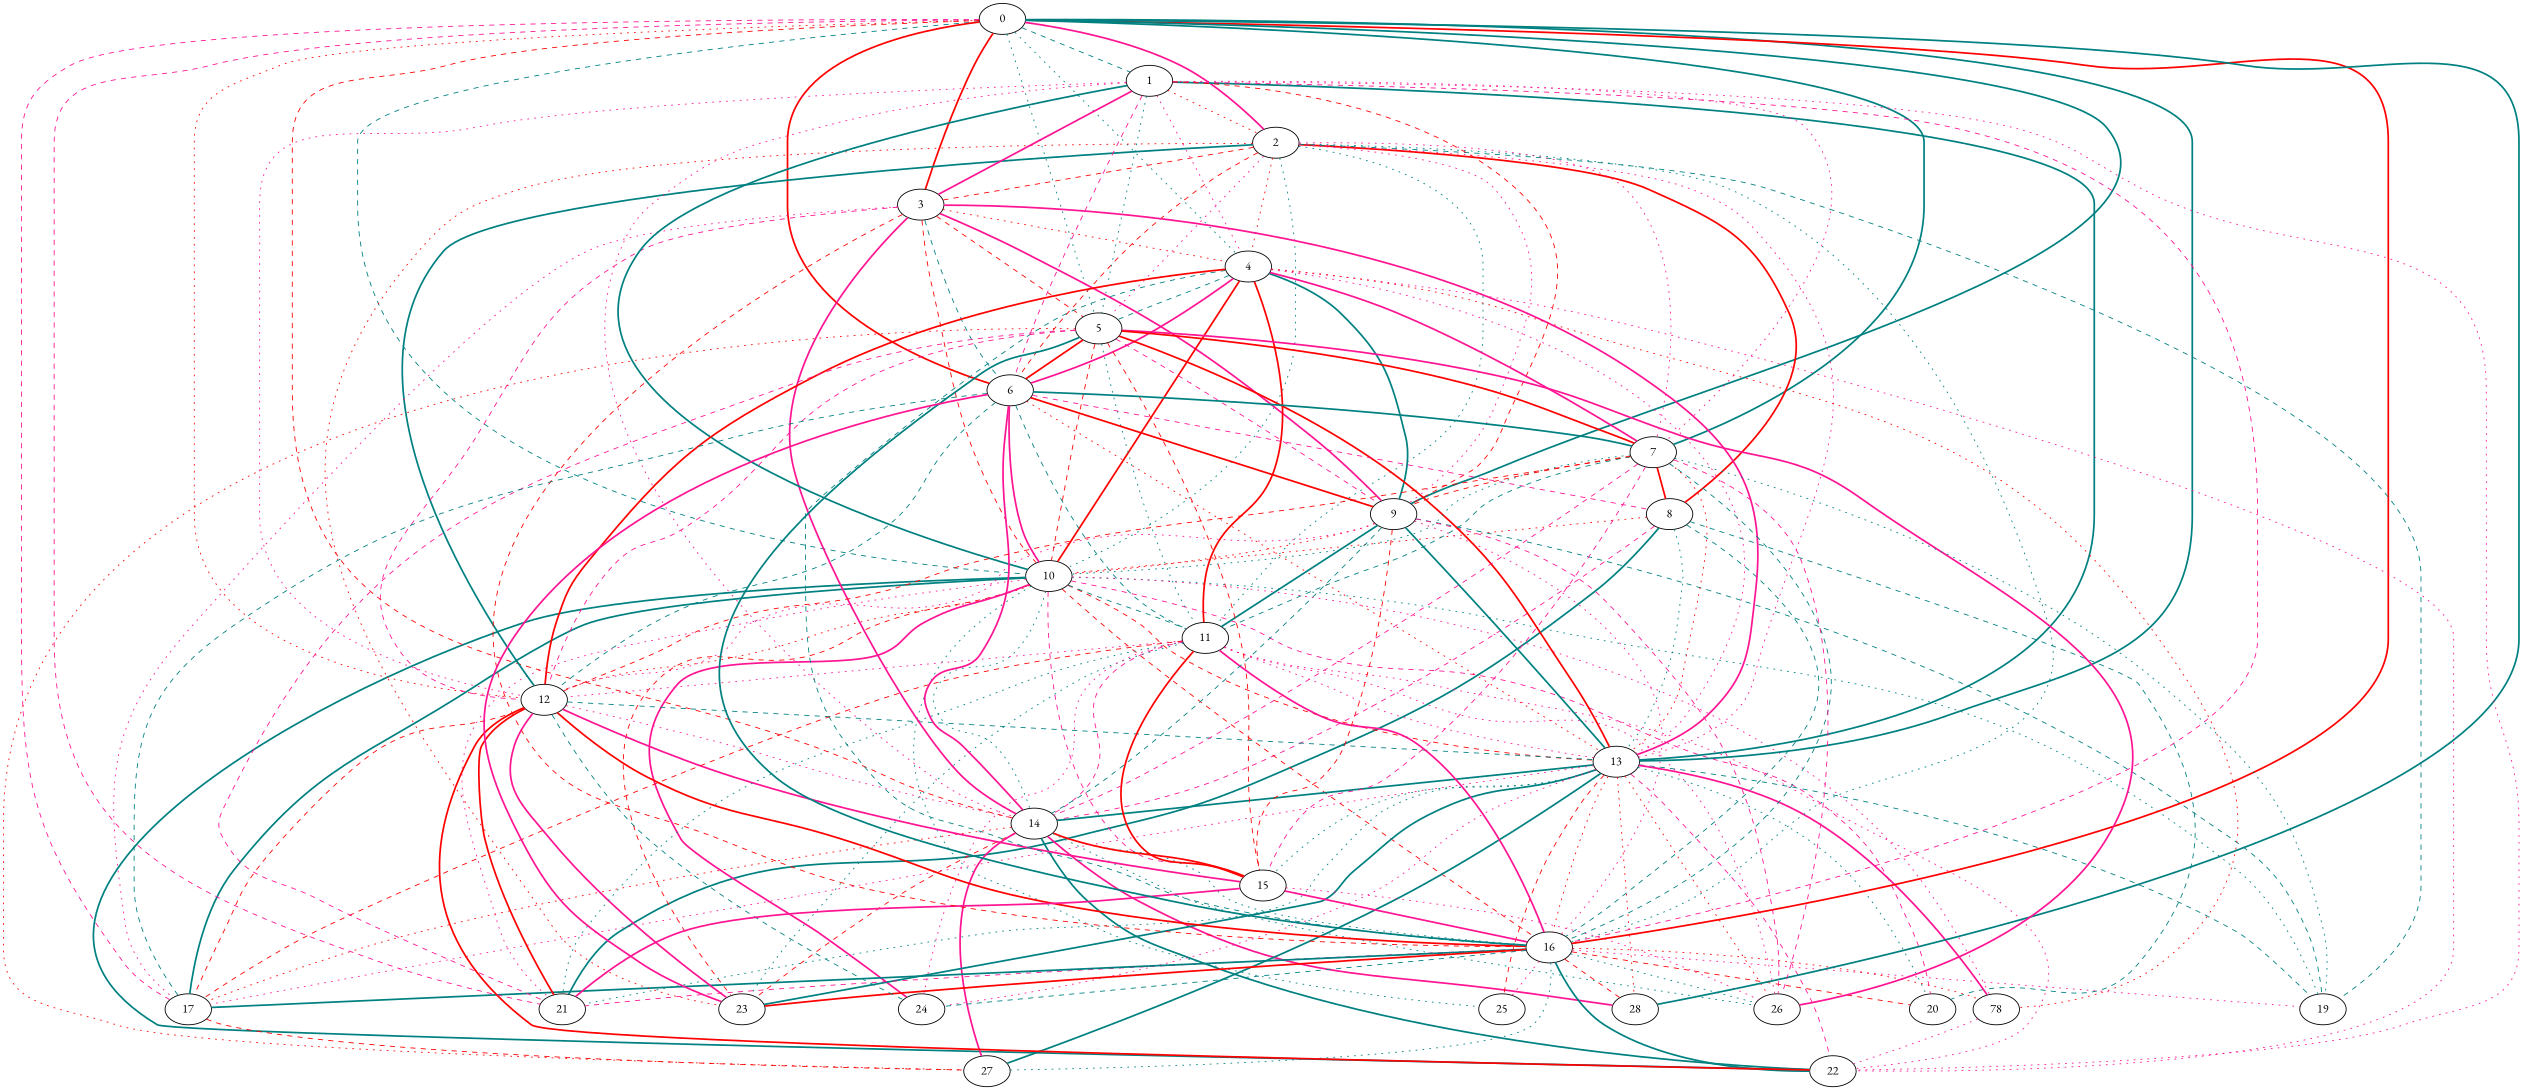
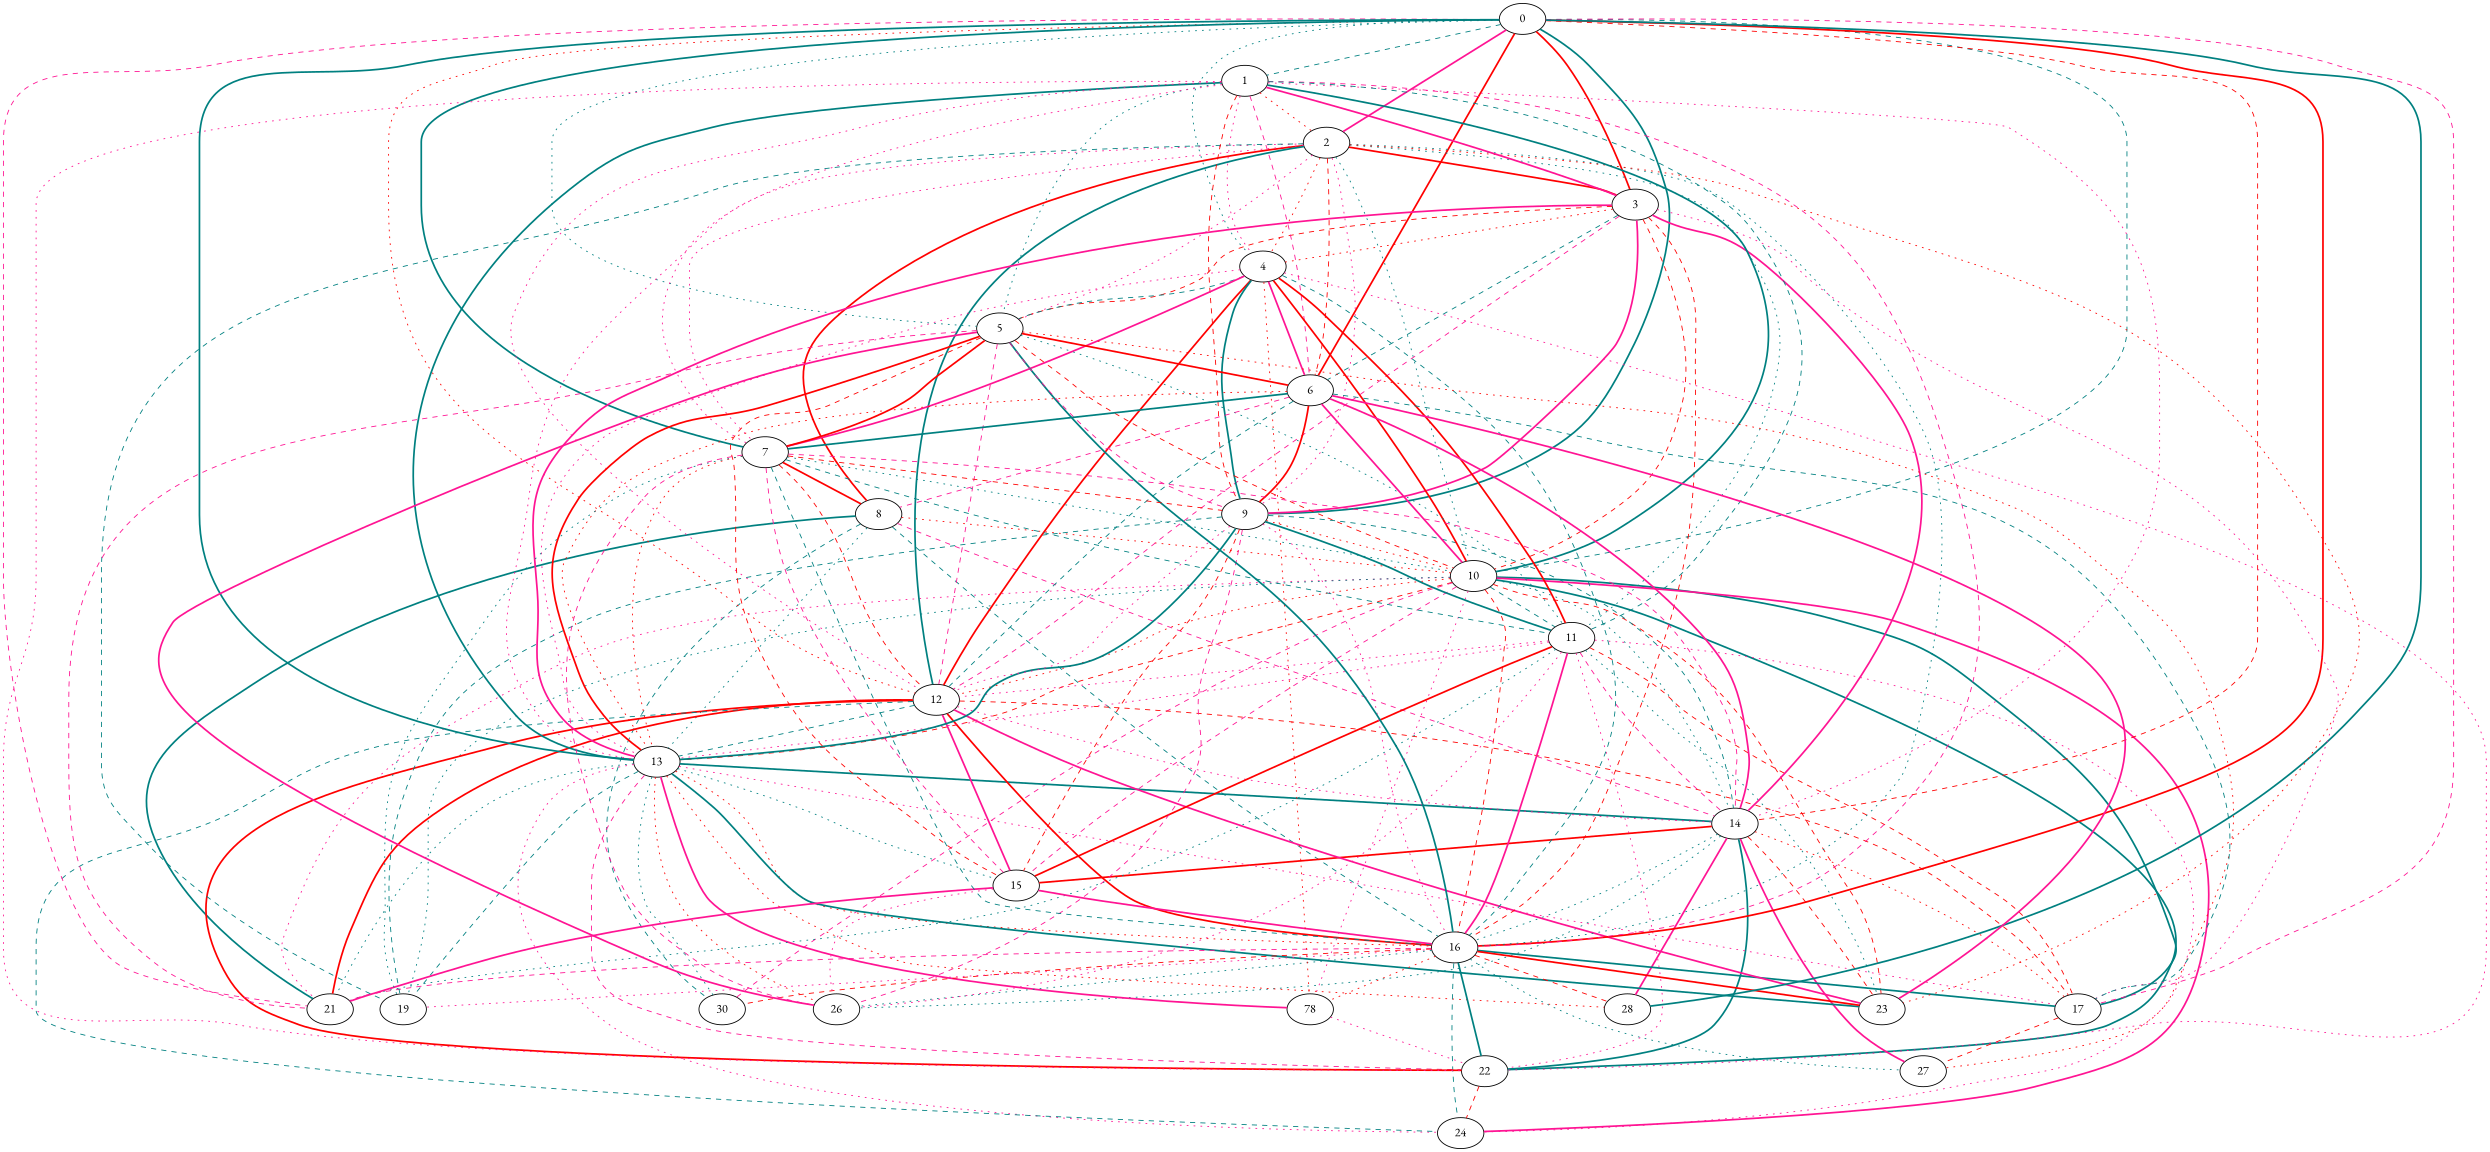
(1091, 175) -> (1483, 169)
(1074, 521) -> (1774, 265)
(1299, 946) -> none
(1502, 1009) -> none
(1933, 1009) -> (722, 1009)
none -> (1473, 1102)
